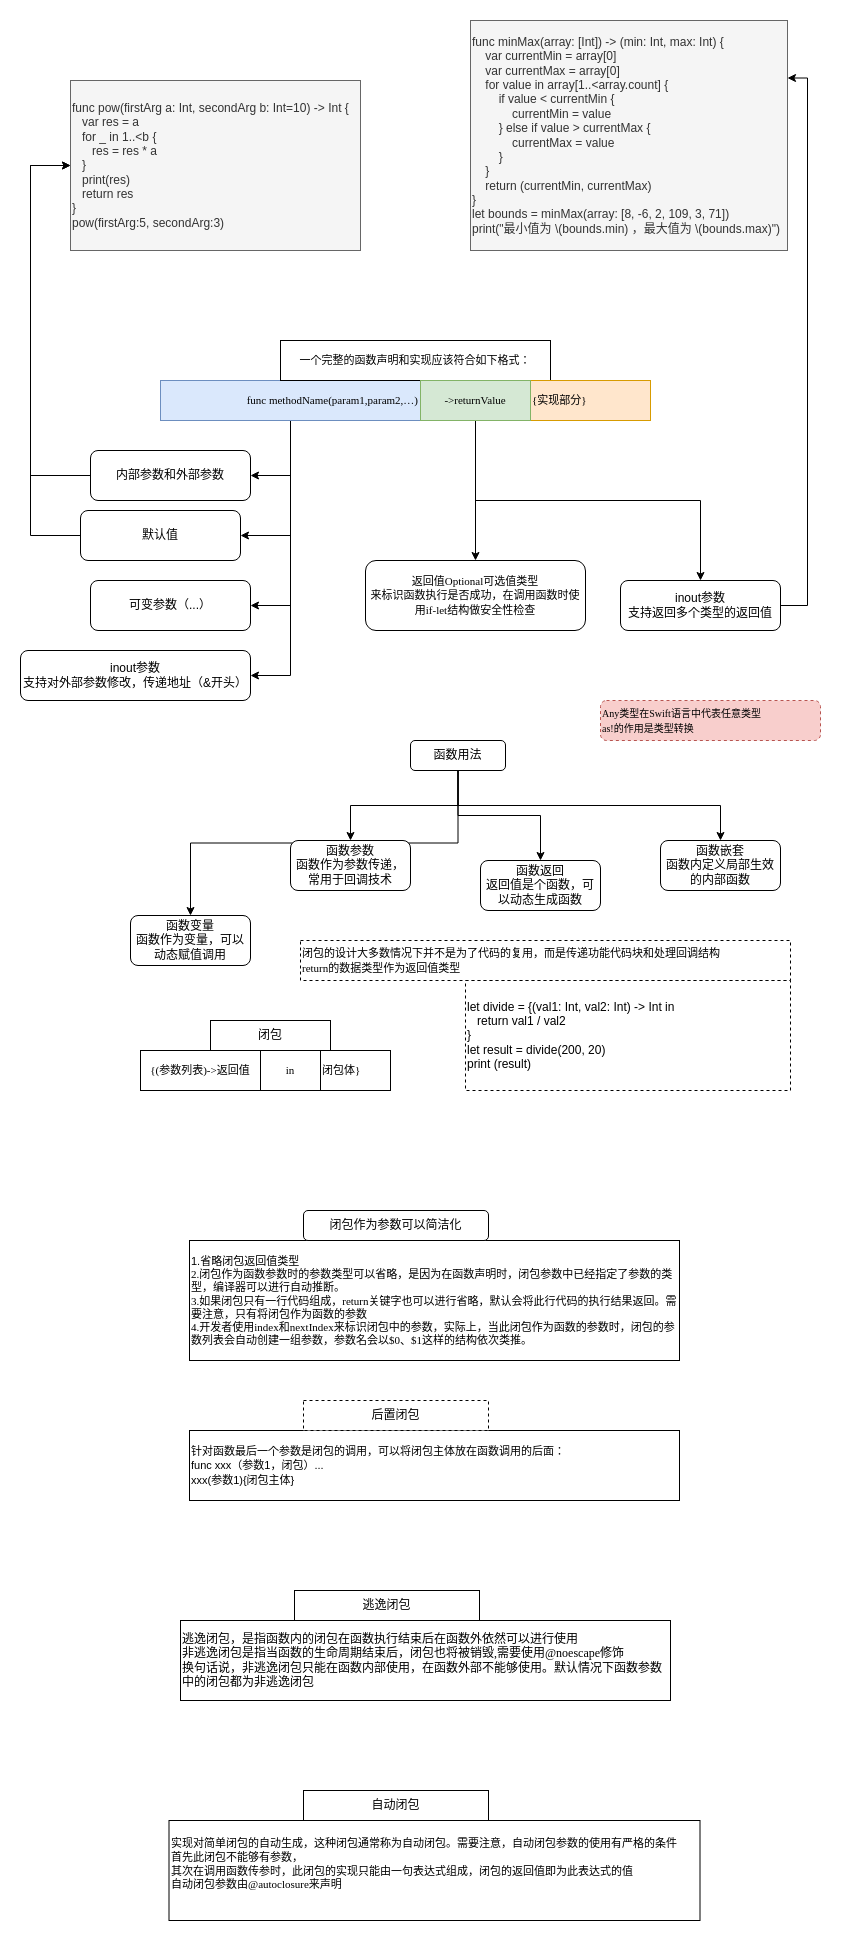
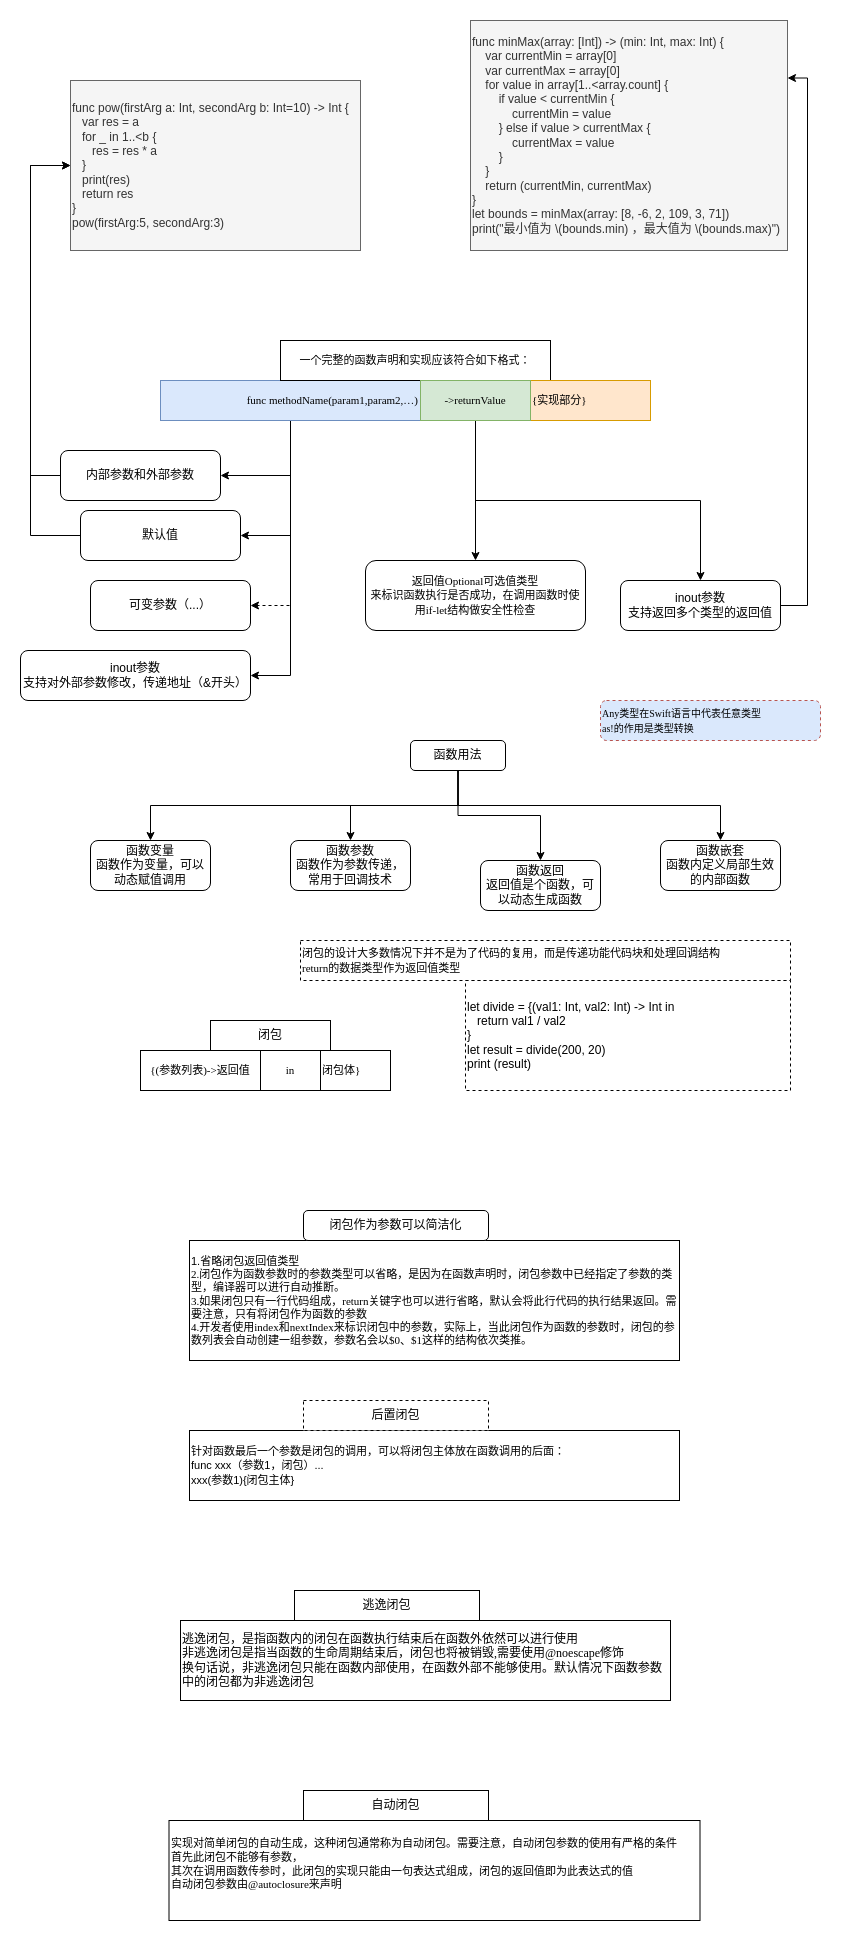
(171, 476) -> (141, 476)
(273, 606) -> (273, 606)
(711, 721) -> (711, 721)
(191, 941) -> (151, 866)
